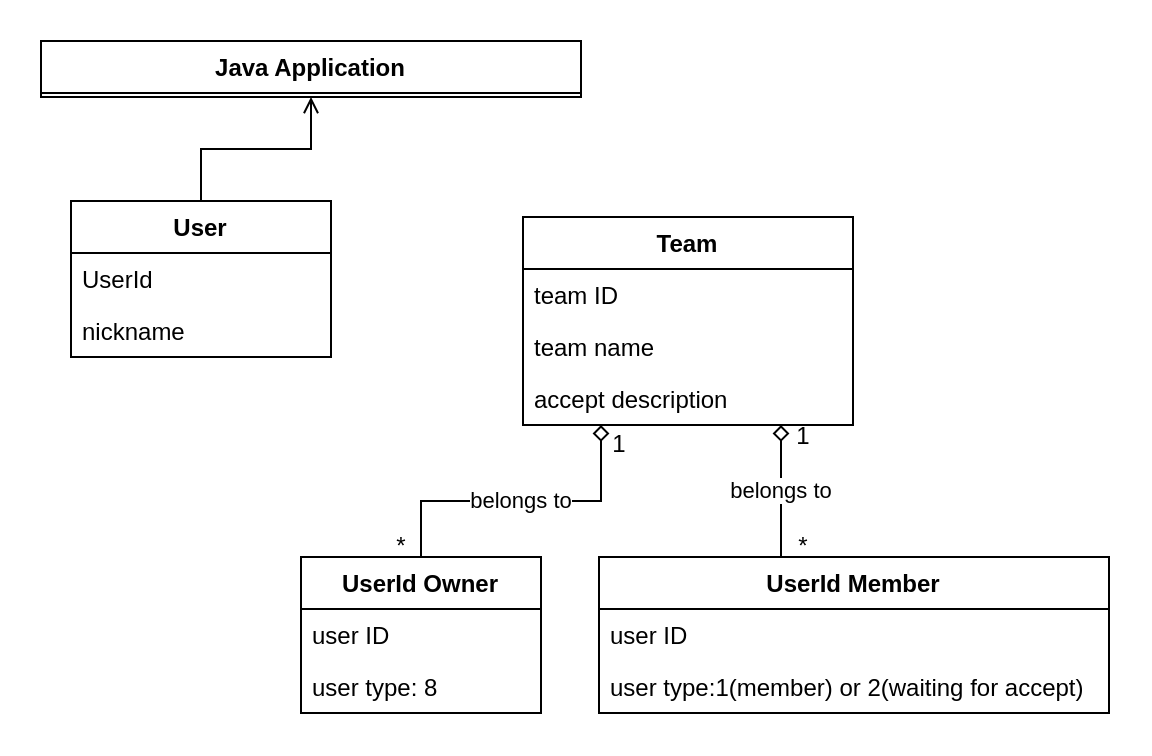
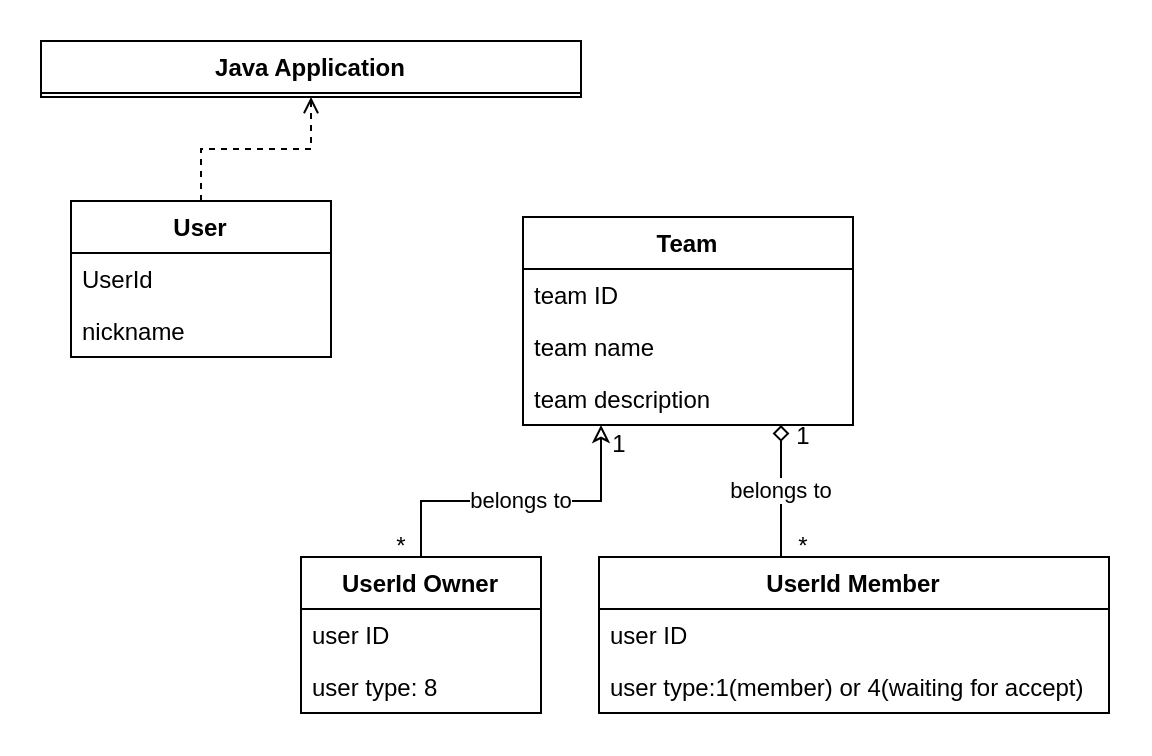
(254, 149) -> (254, 149)
(646, 400) -> (632, 400)
(601, 441) -> (601, 440)
(881, 688) -> (881, 688)
